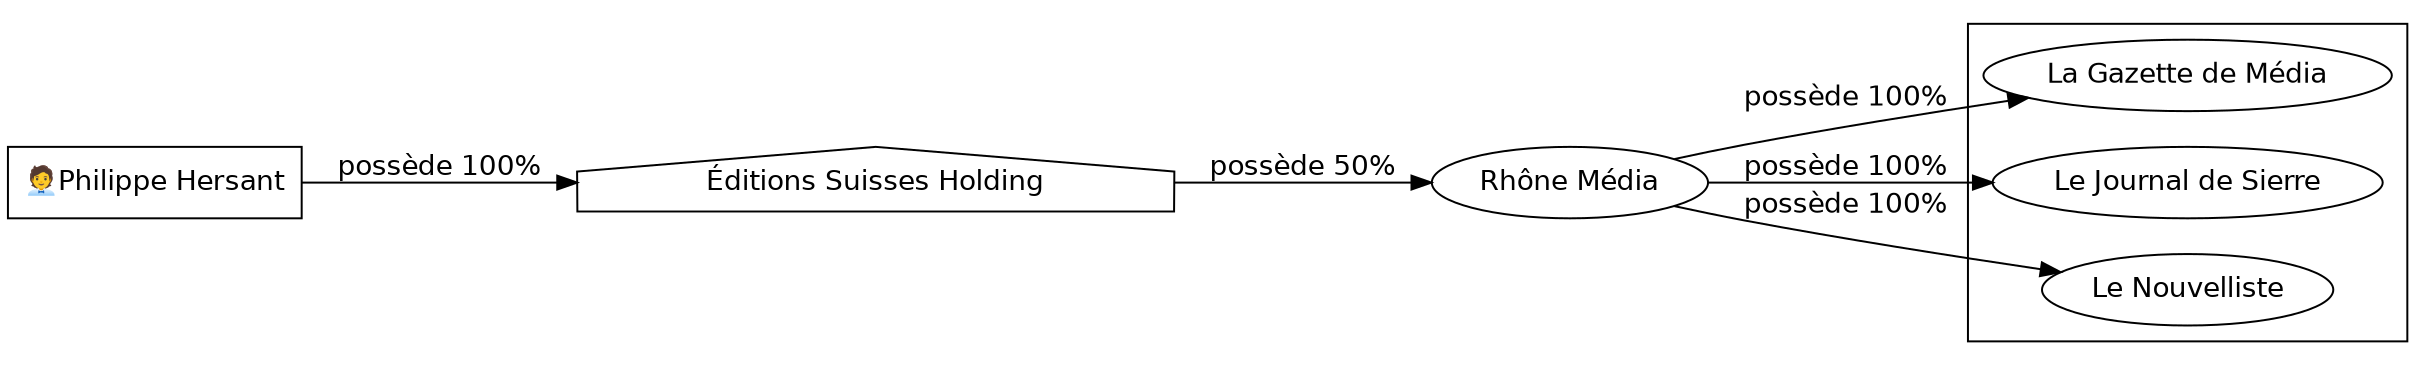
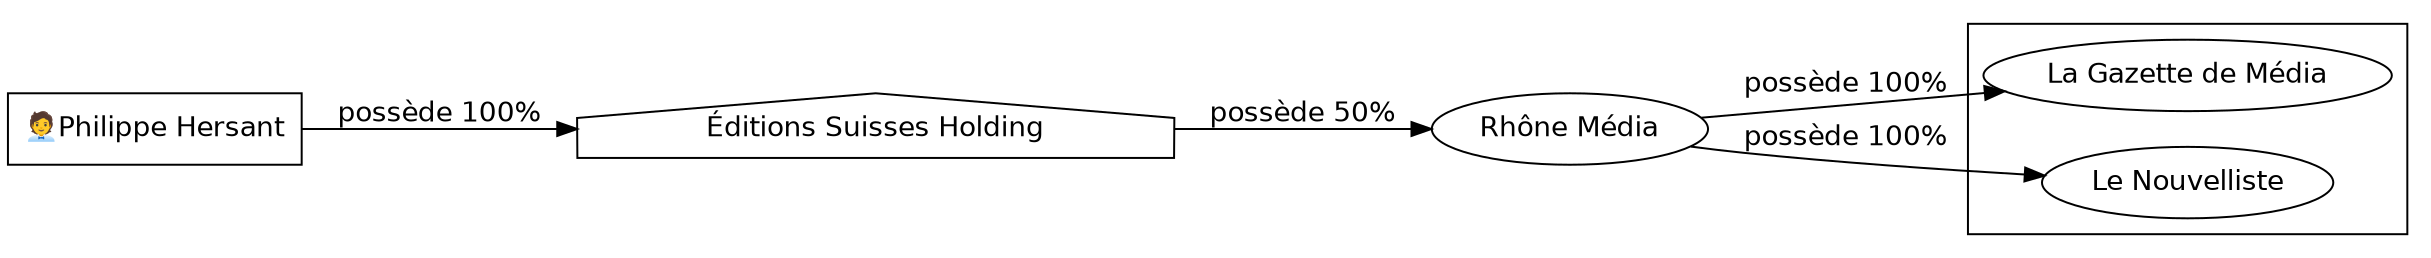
(2188, 183) -> none
